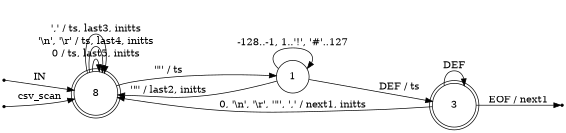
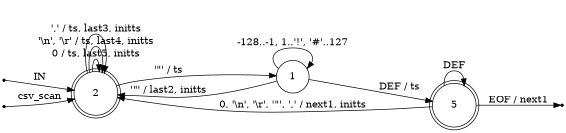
(96, 93) -> (96, 93)
(454, 105) -> (454, 105)
